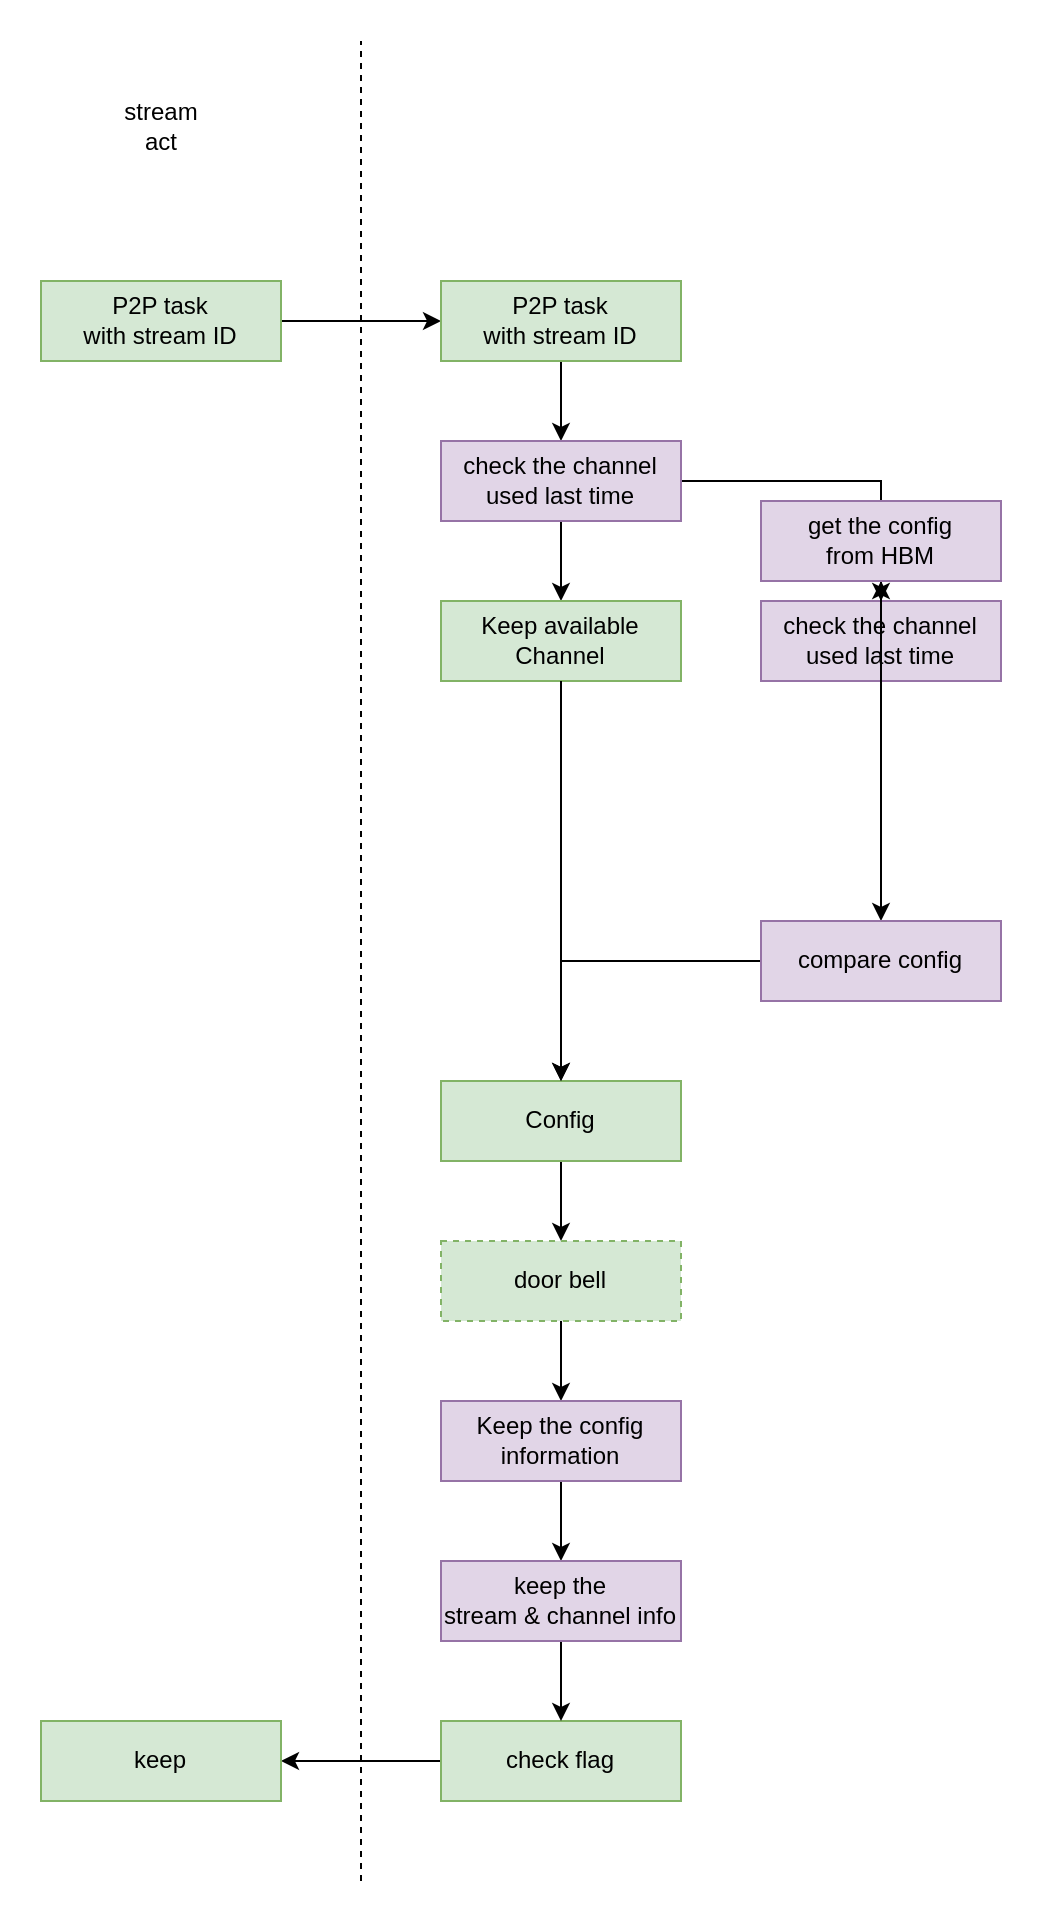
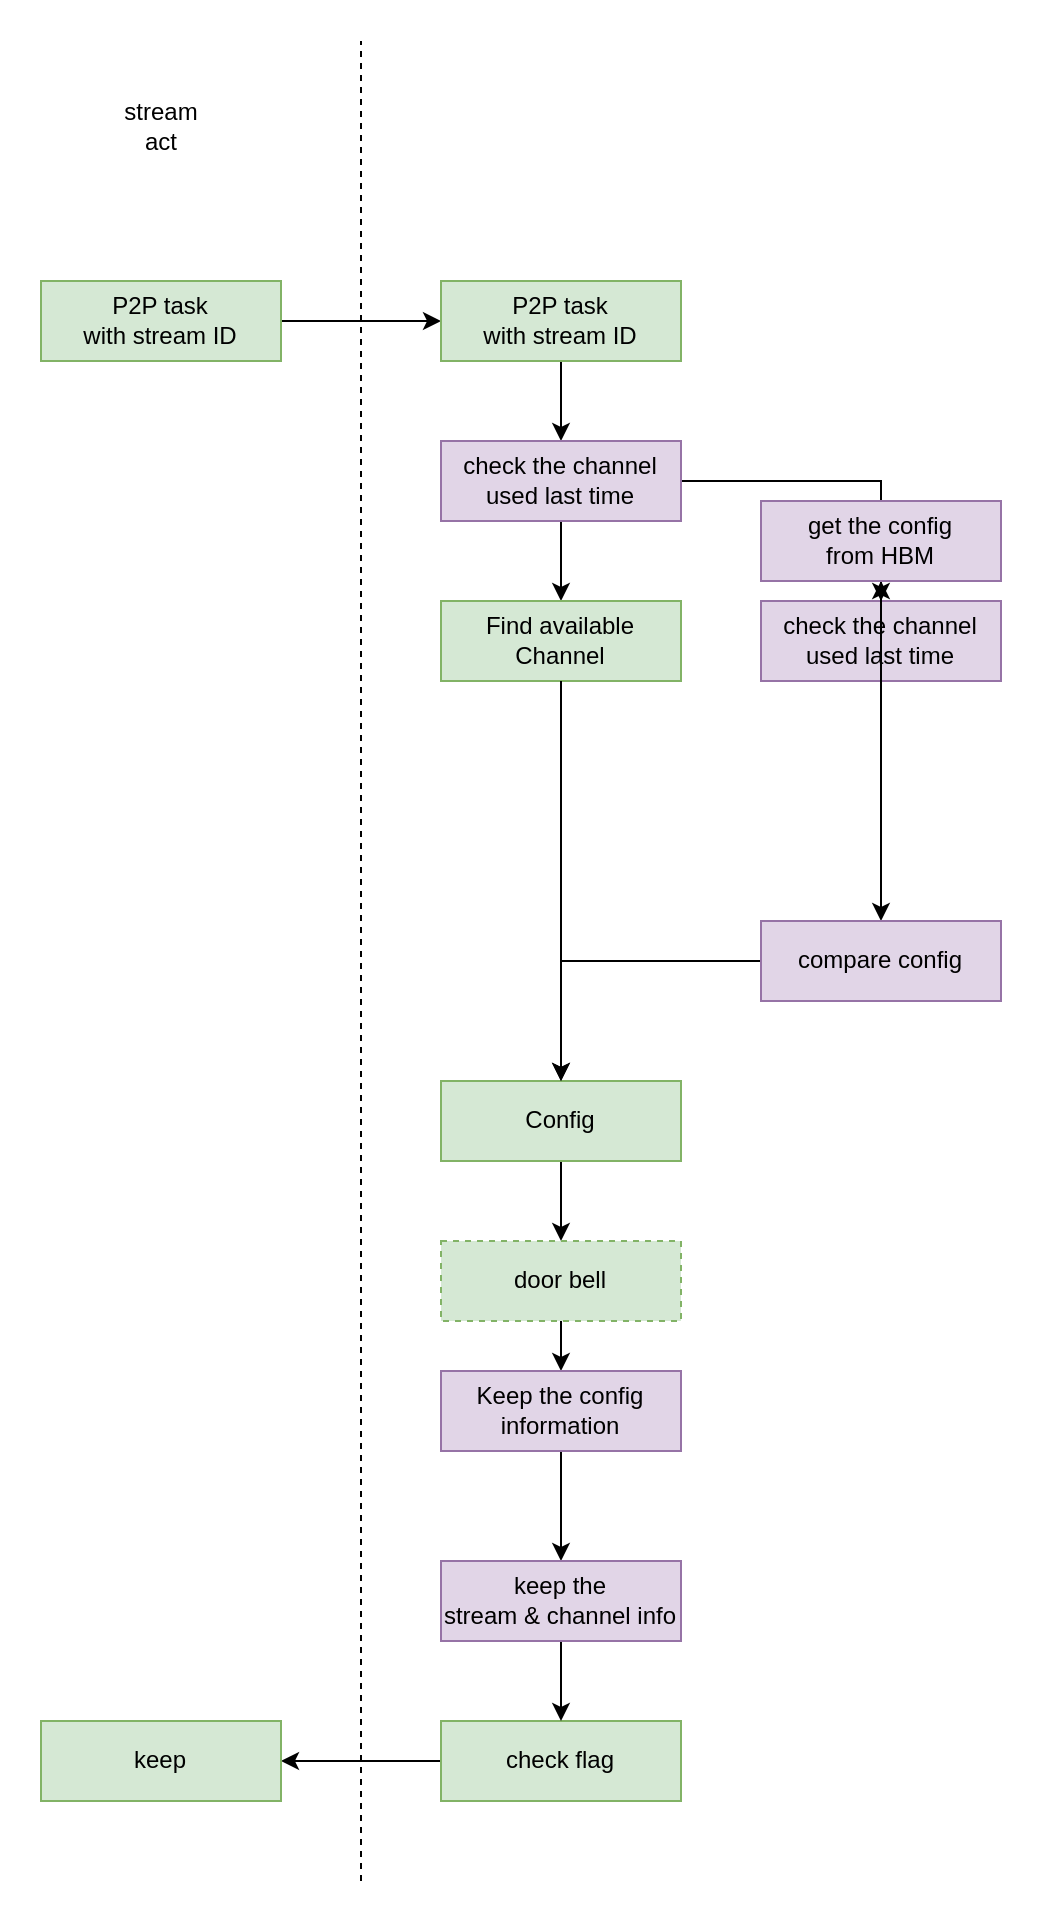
(561, 641) -> (561, 641)
(561, 1441) -> (561, 1411)
